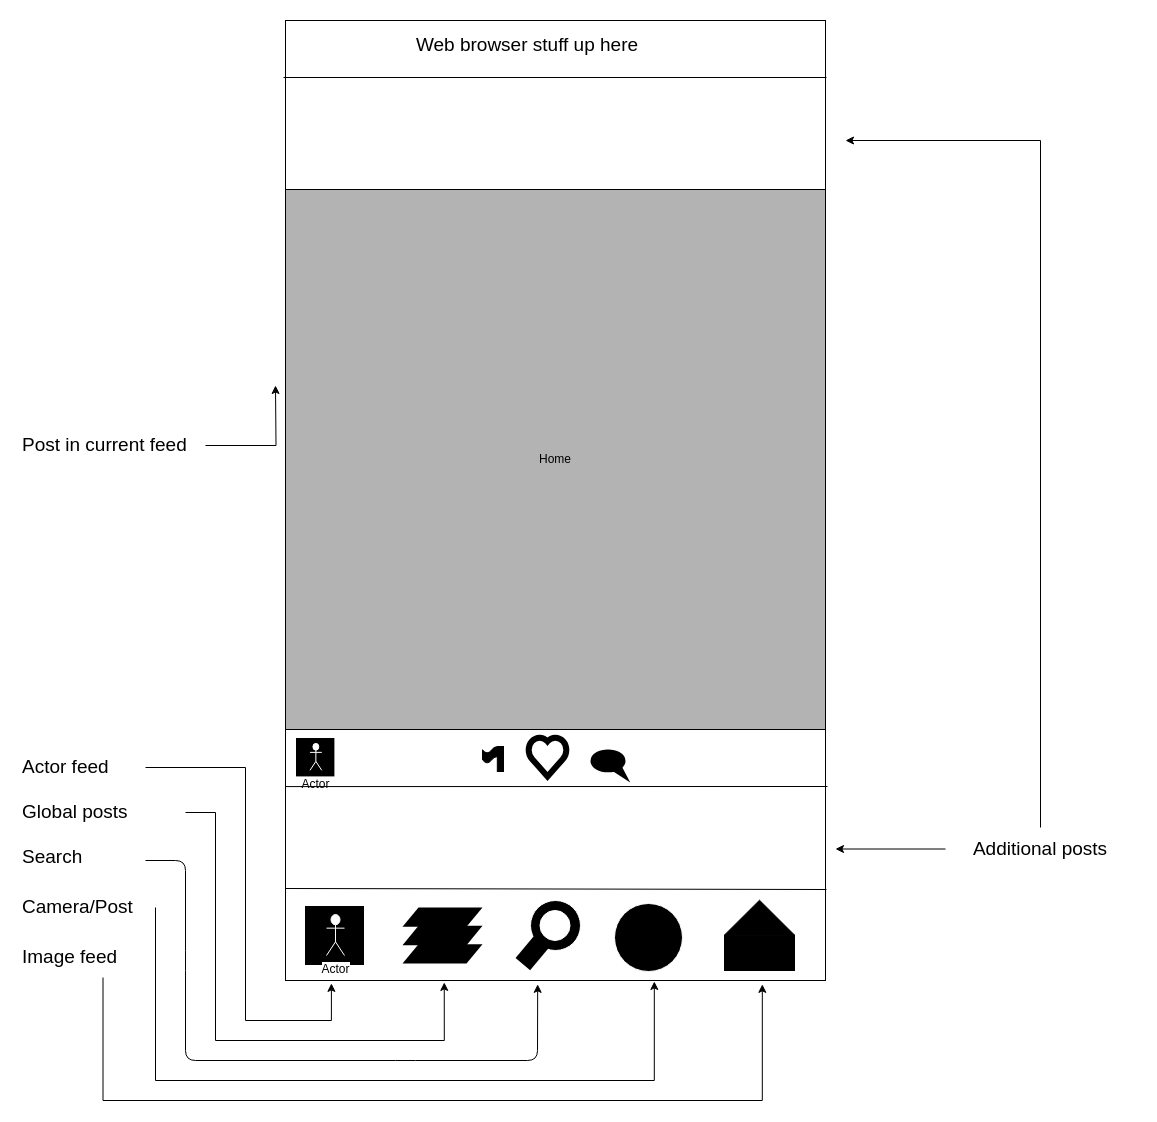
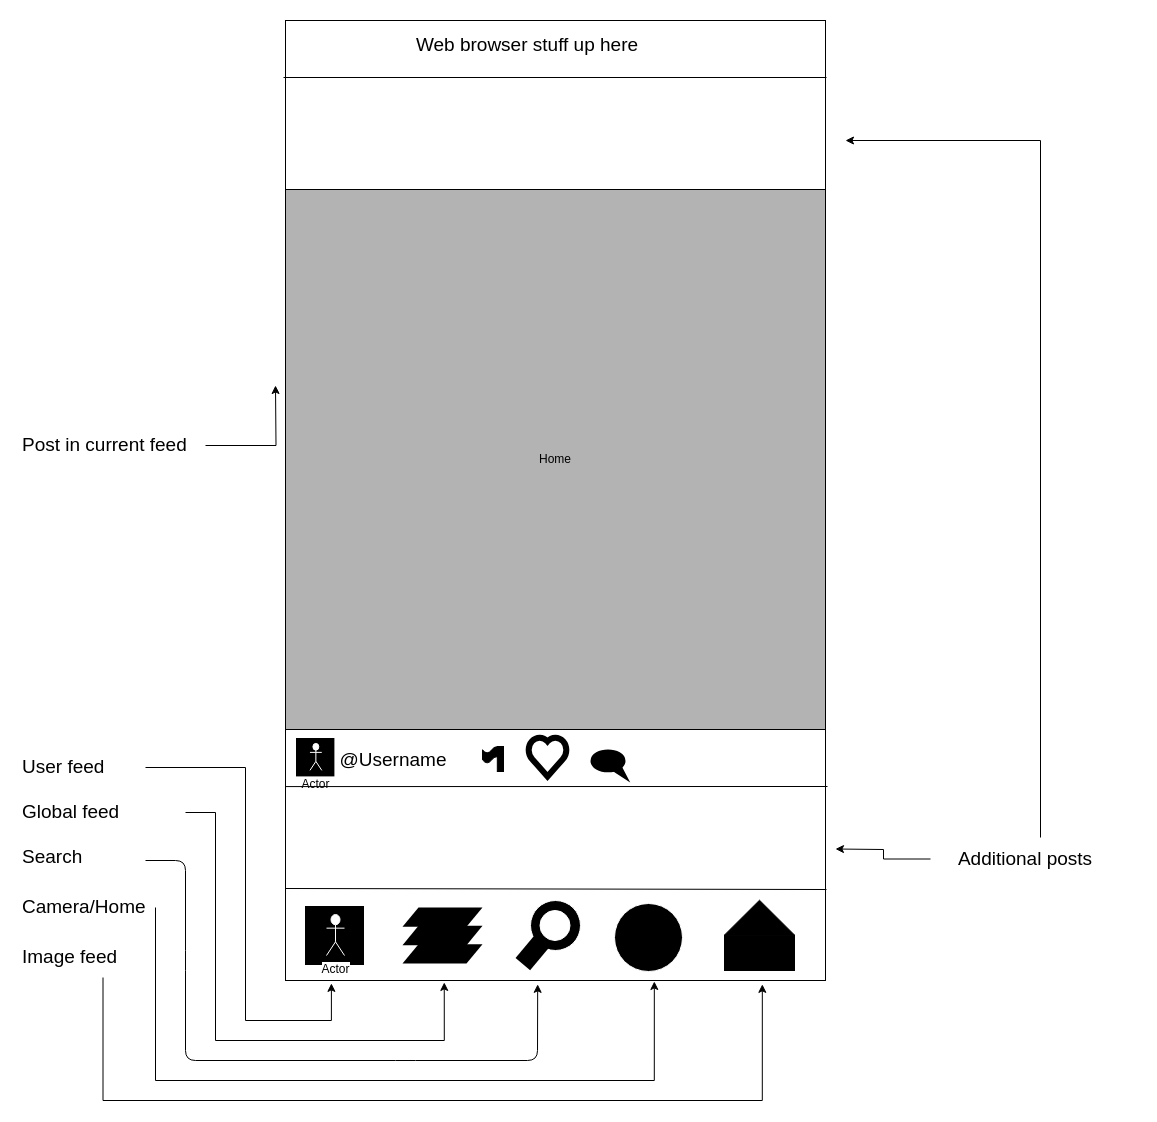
none -> (394, 760)
(73, 768) -> (68, 768)
(79, 813) -> (74, 813)
(1041, 849) -> (1026, 859)
(81, 908) -> (81, 908)
